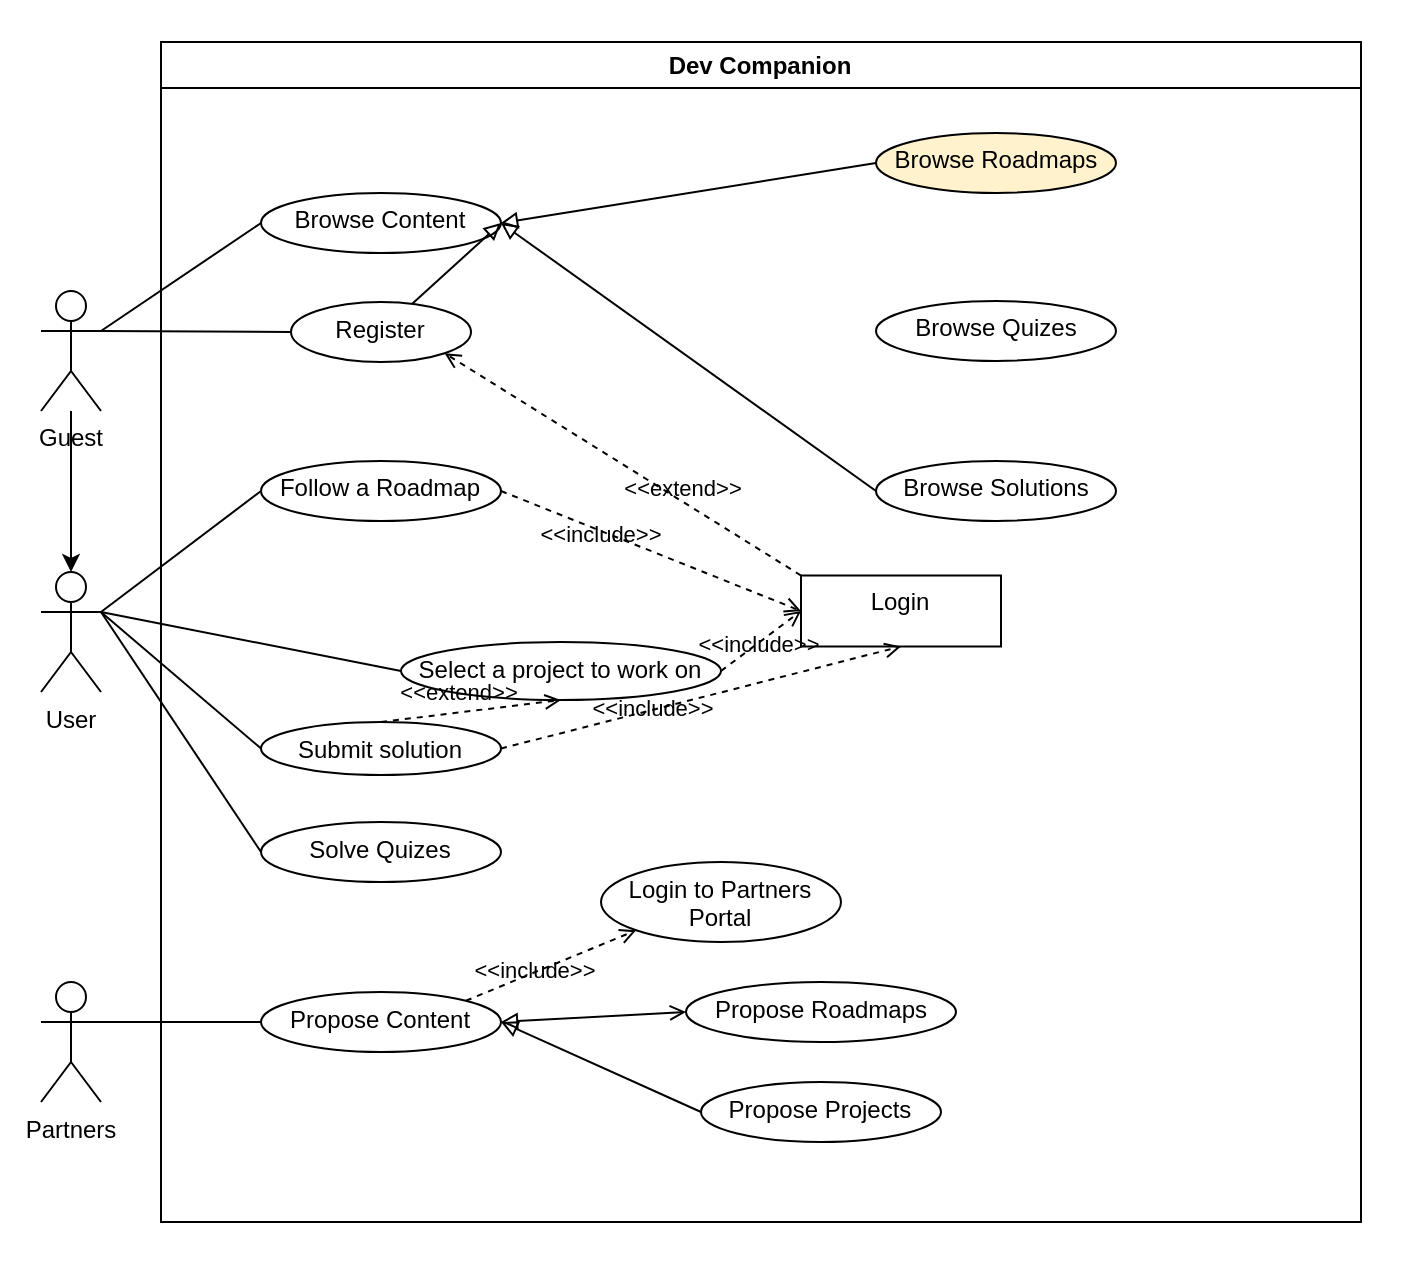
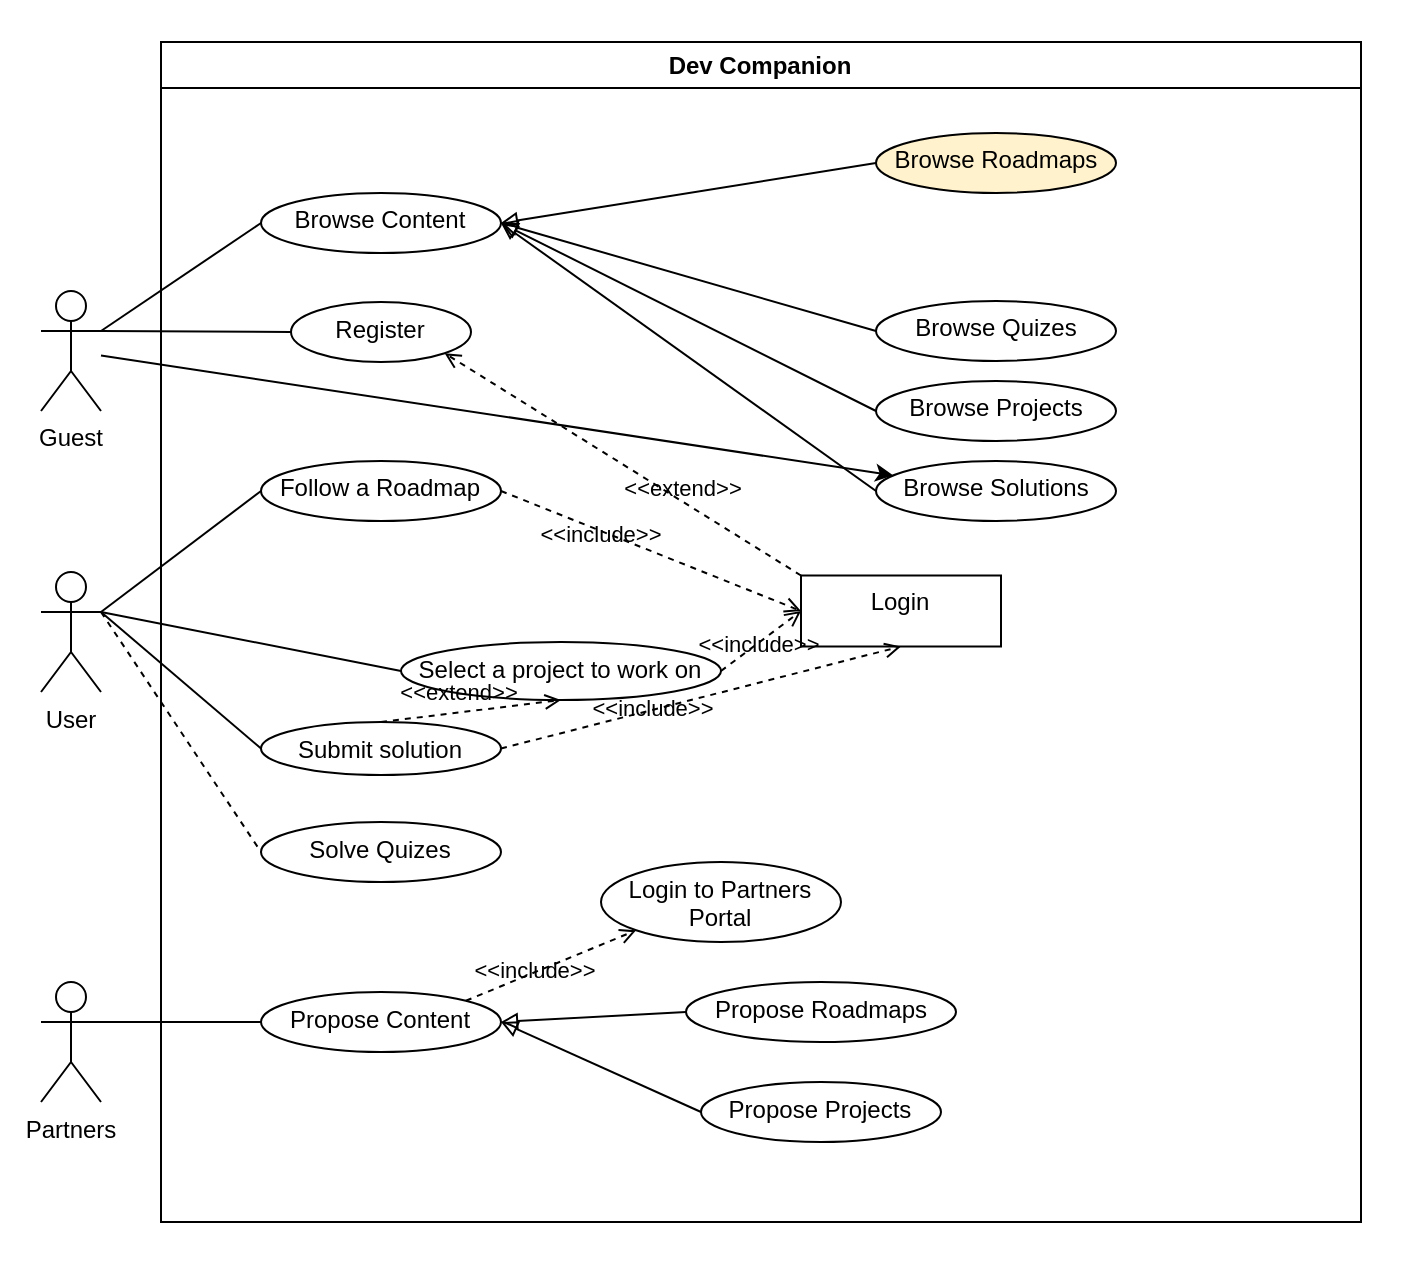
(451, 269) -> (696, 279)
none -> (698, 322)
none -> (996, 411)
(71, 485) -> (327, 390)
(213, 779) -> (213, 779)
(678, 1012) -> (679, 1012)
